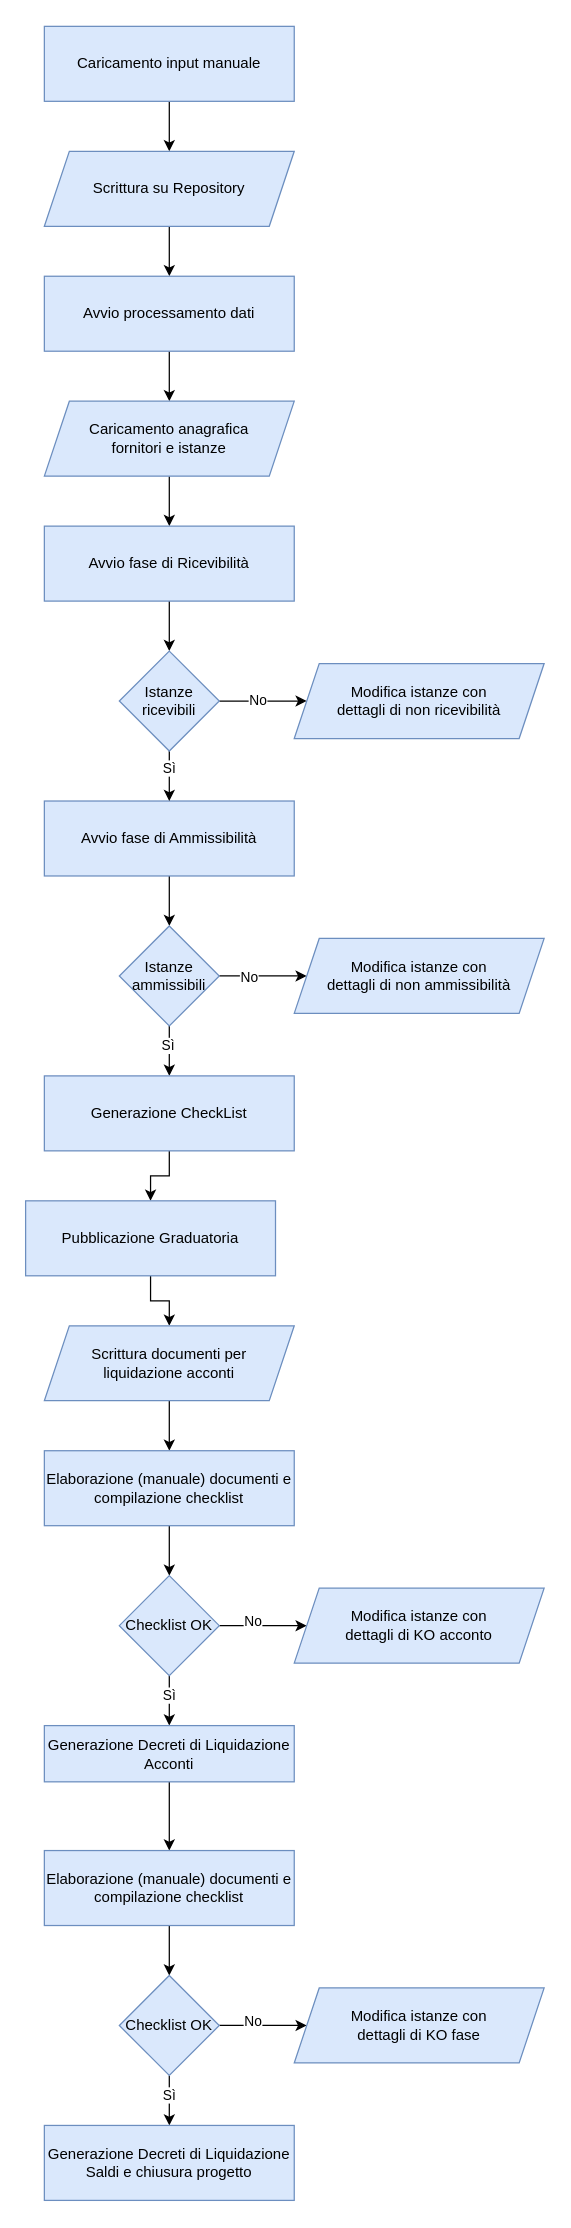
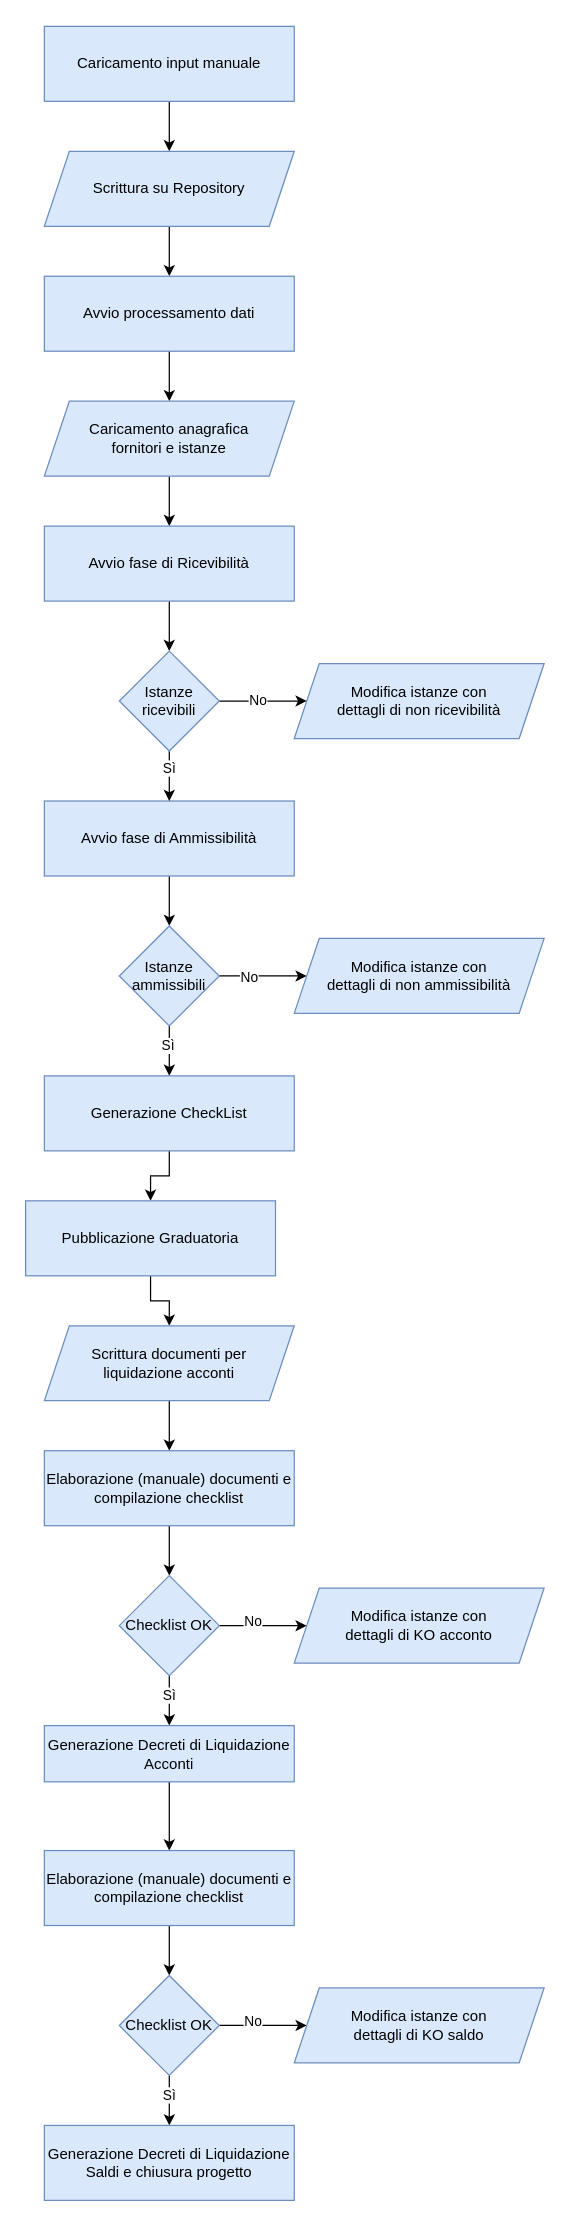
(419, 2026) -> (419, 2026)
